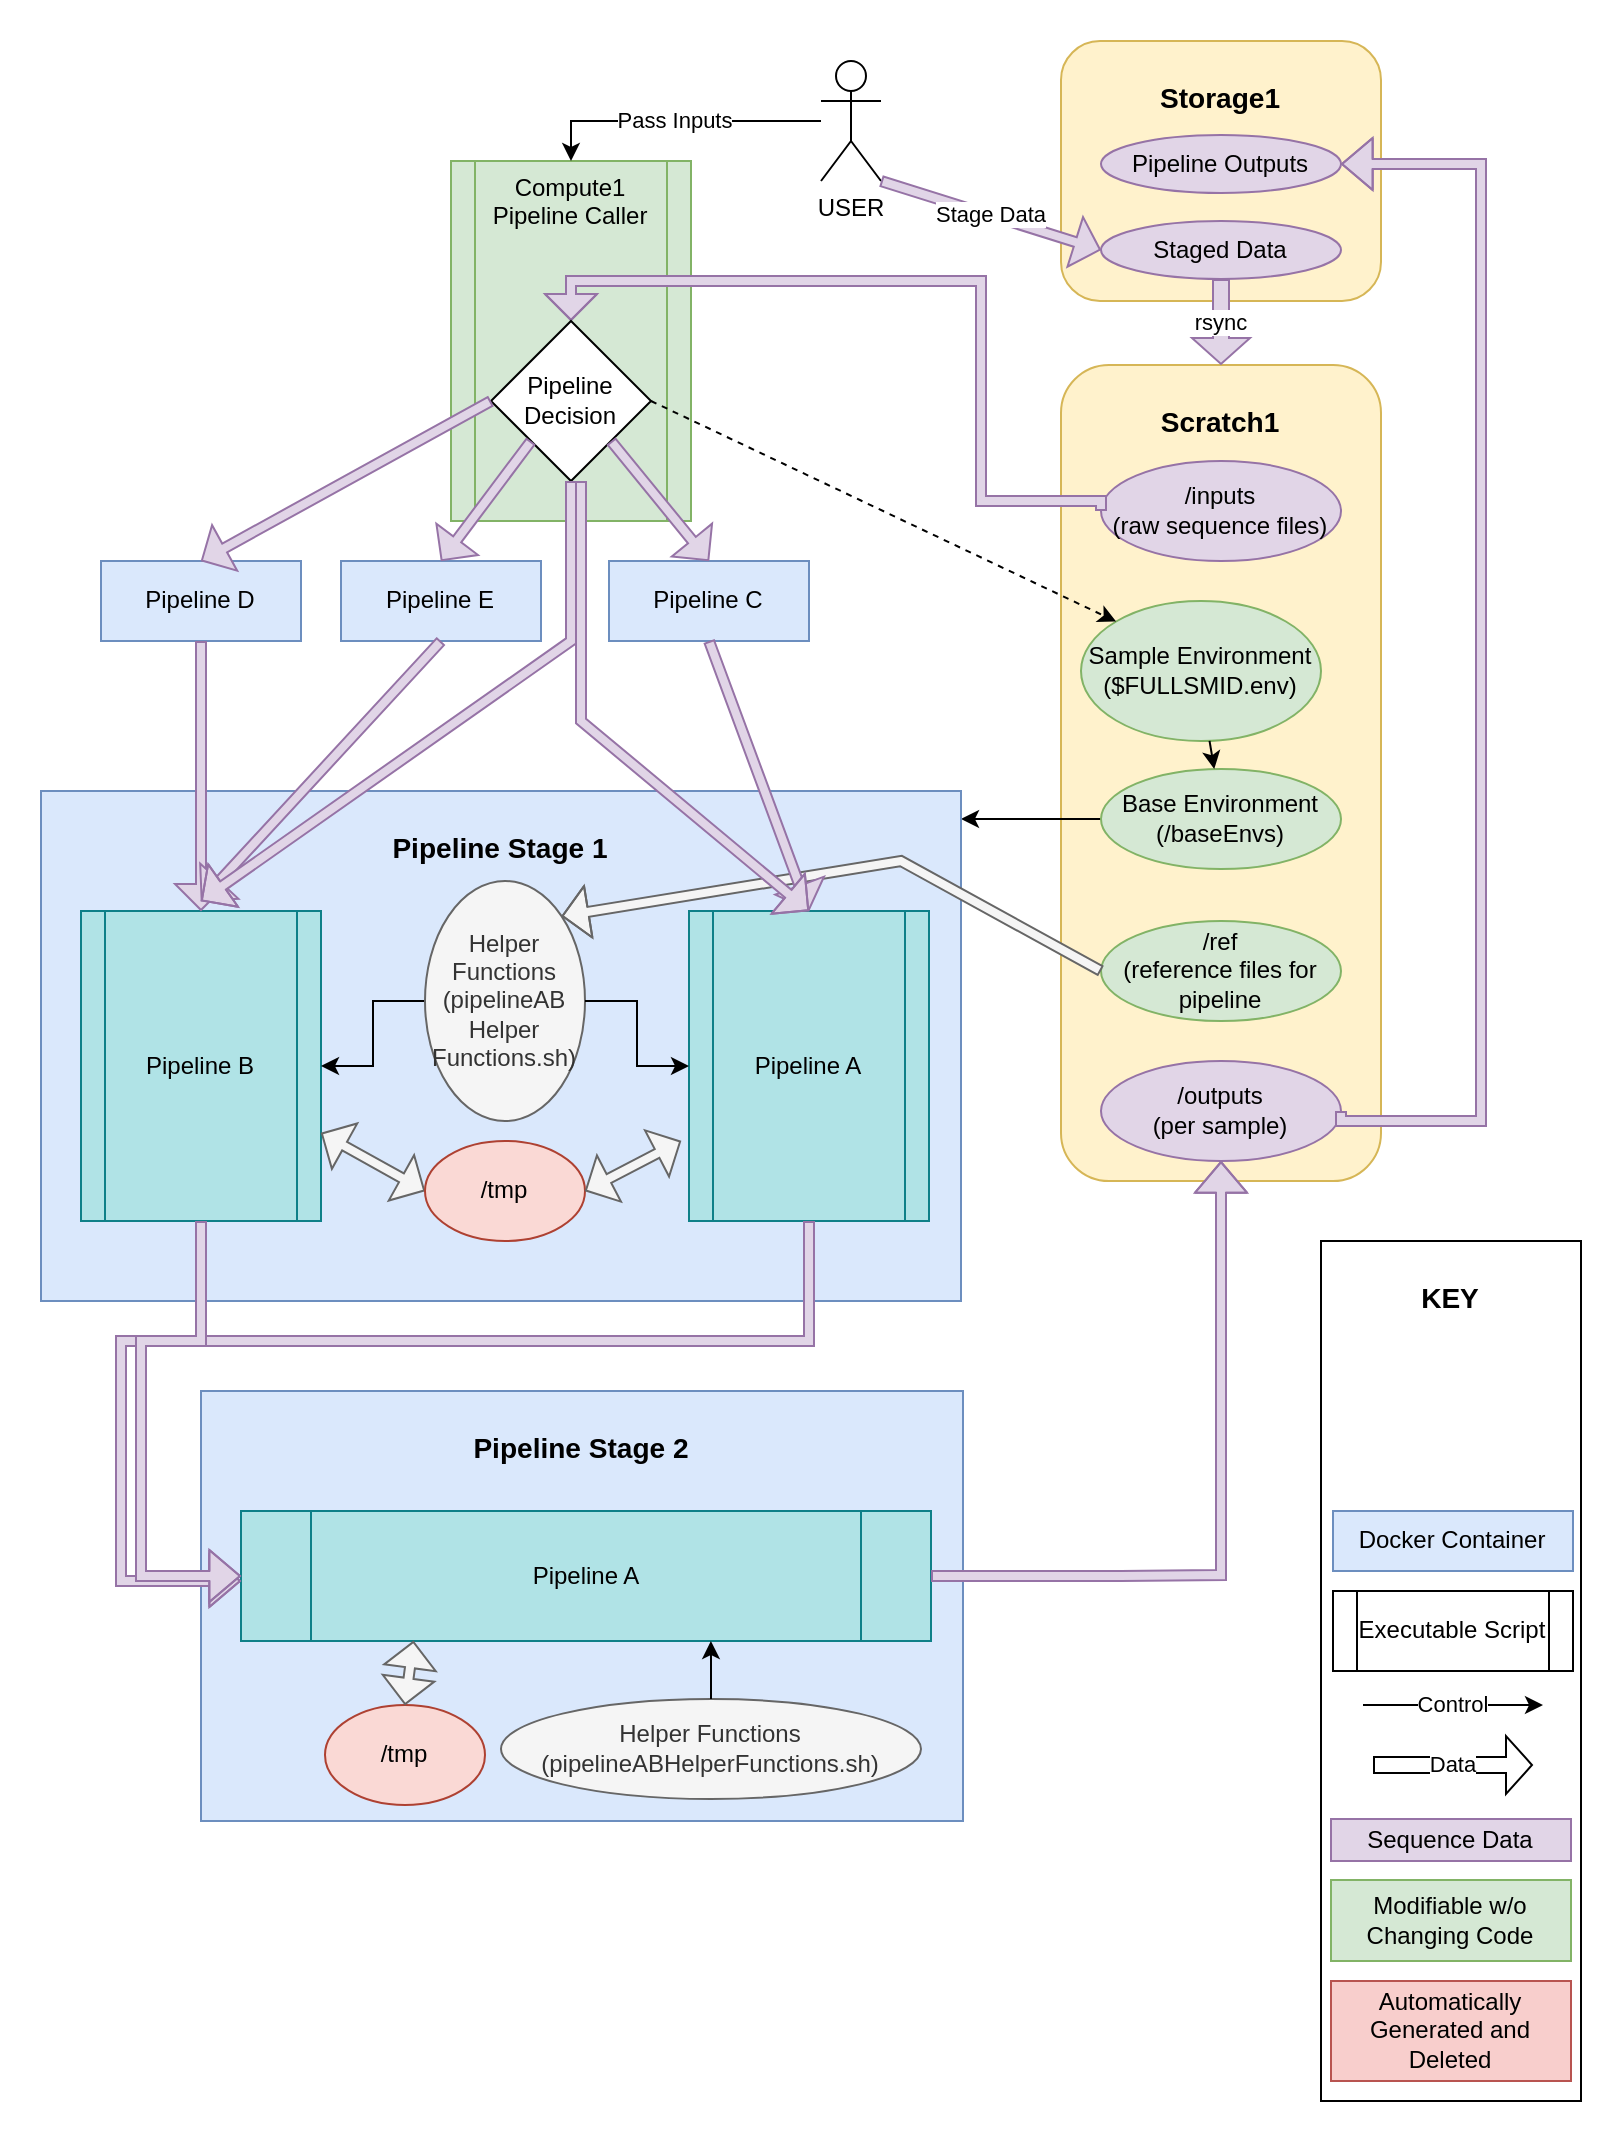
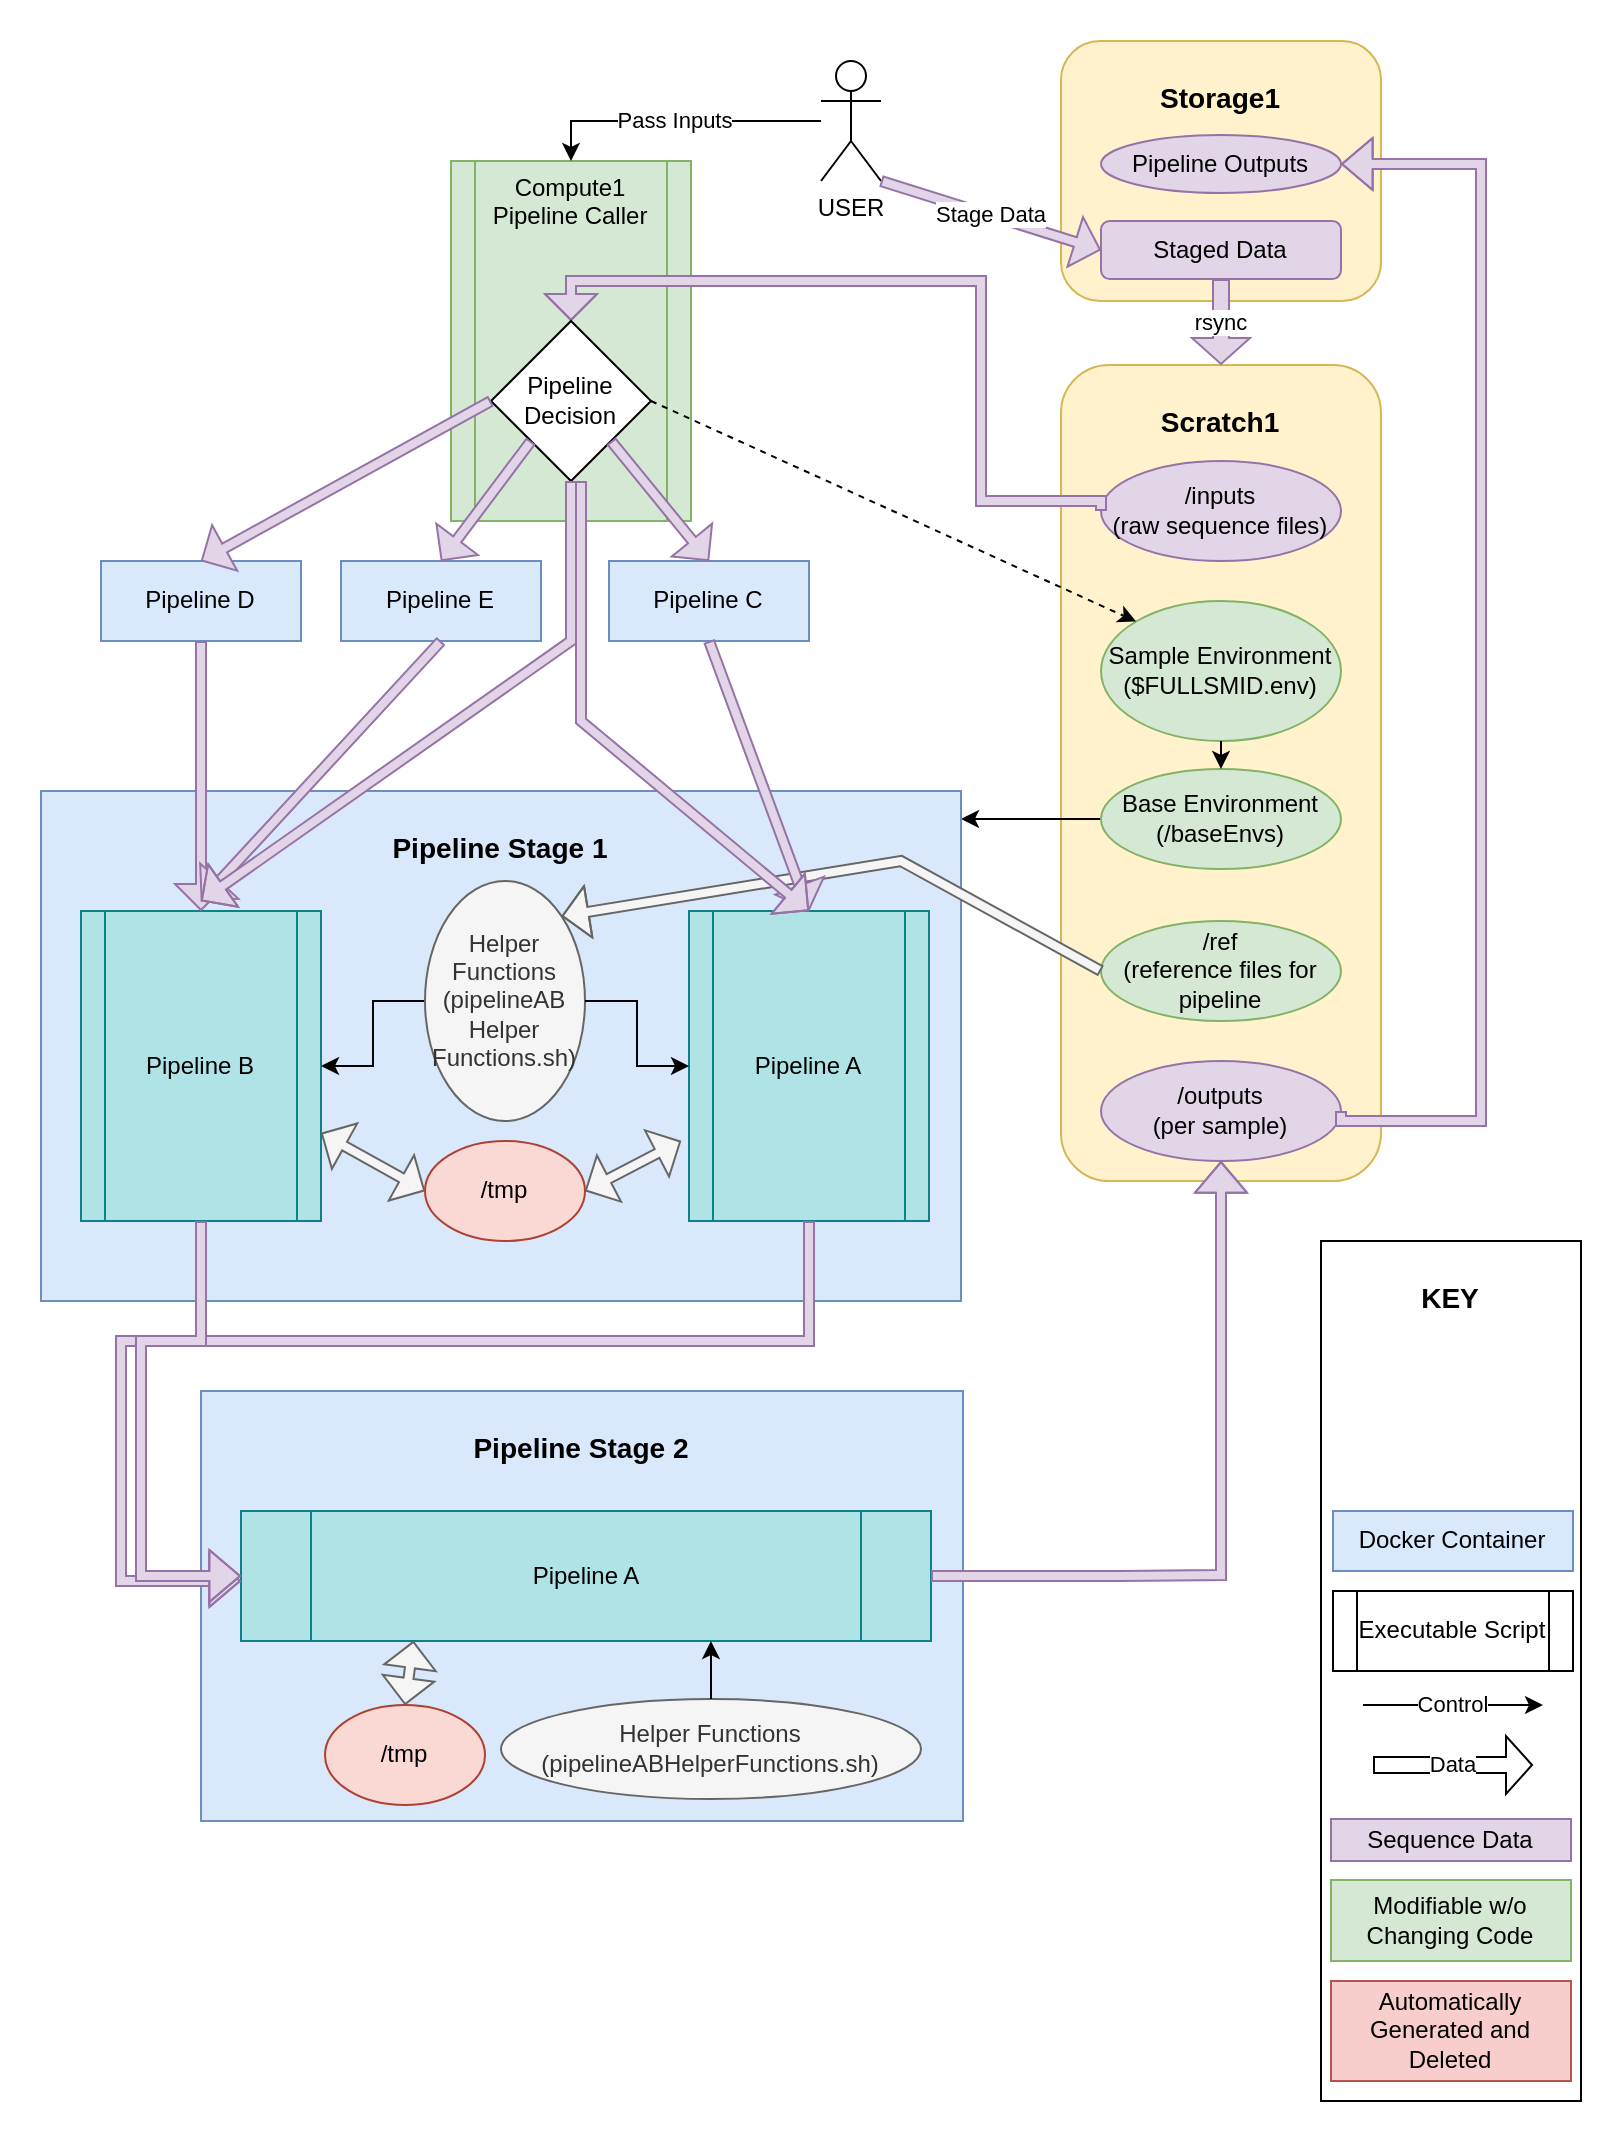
(1221, 250) -> (1221, 250)
(1201, 671) -> (1221, 671)
